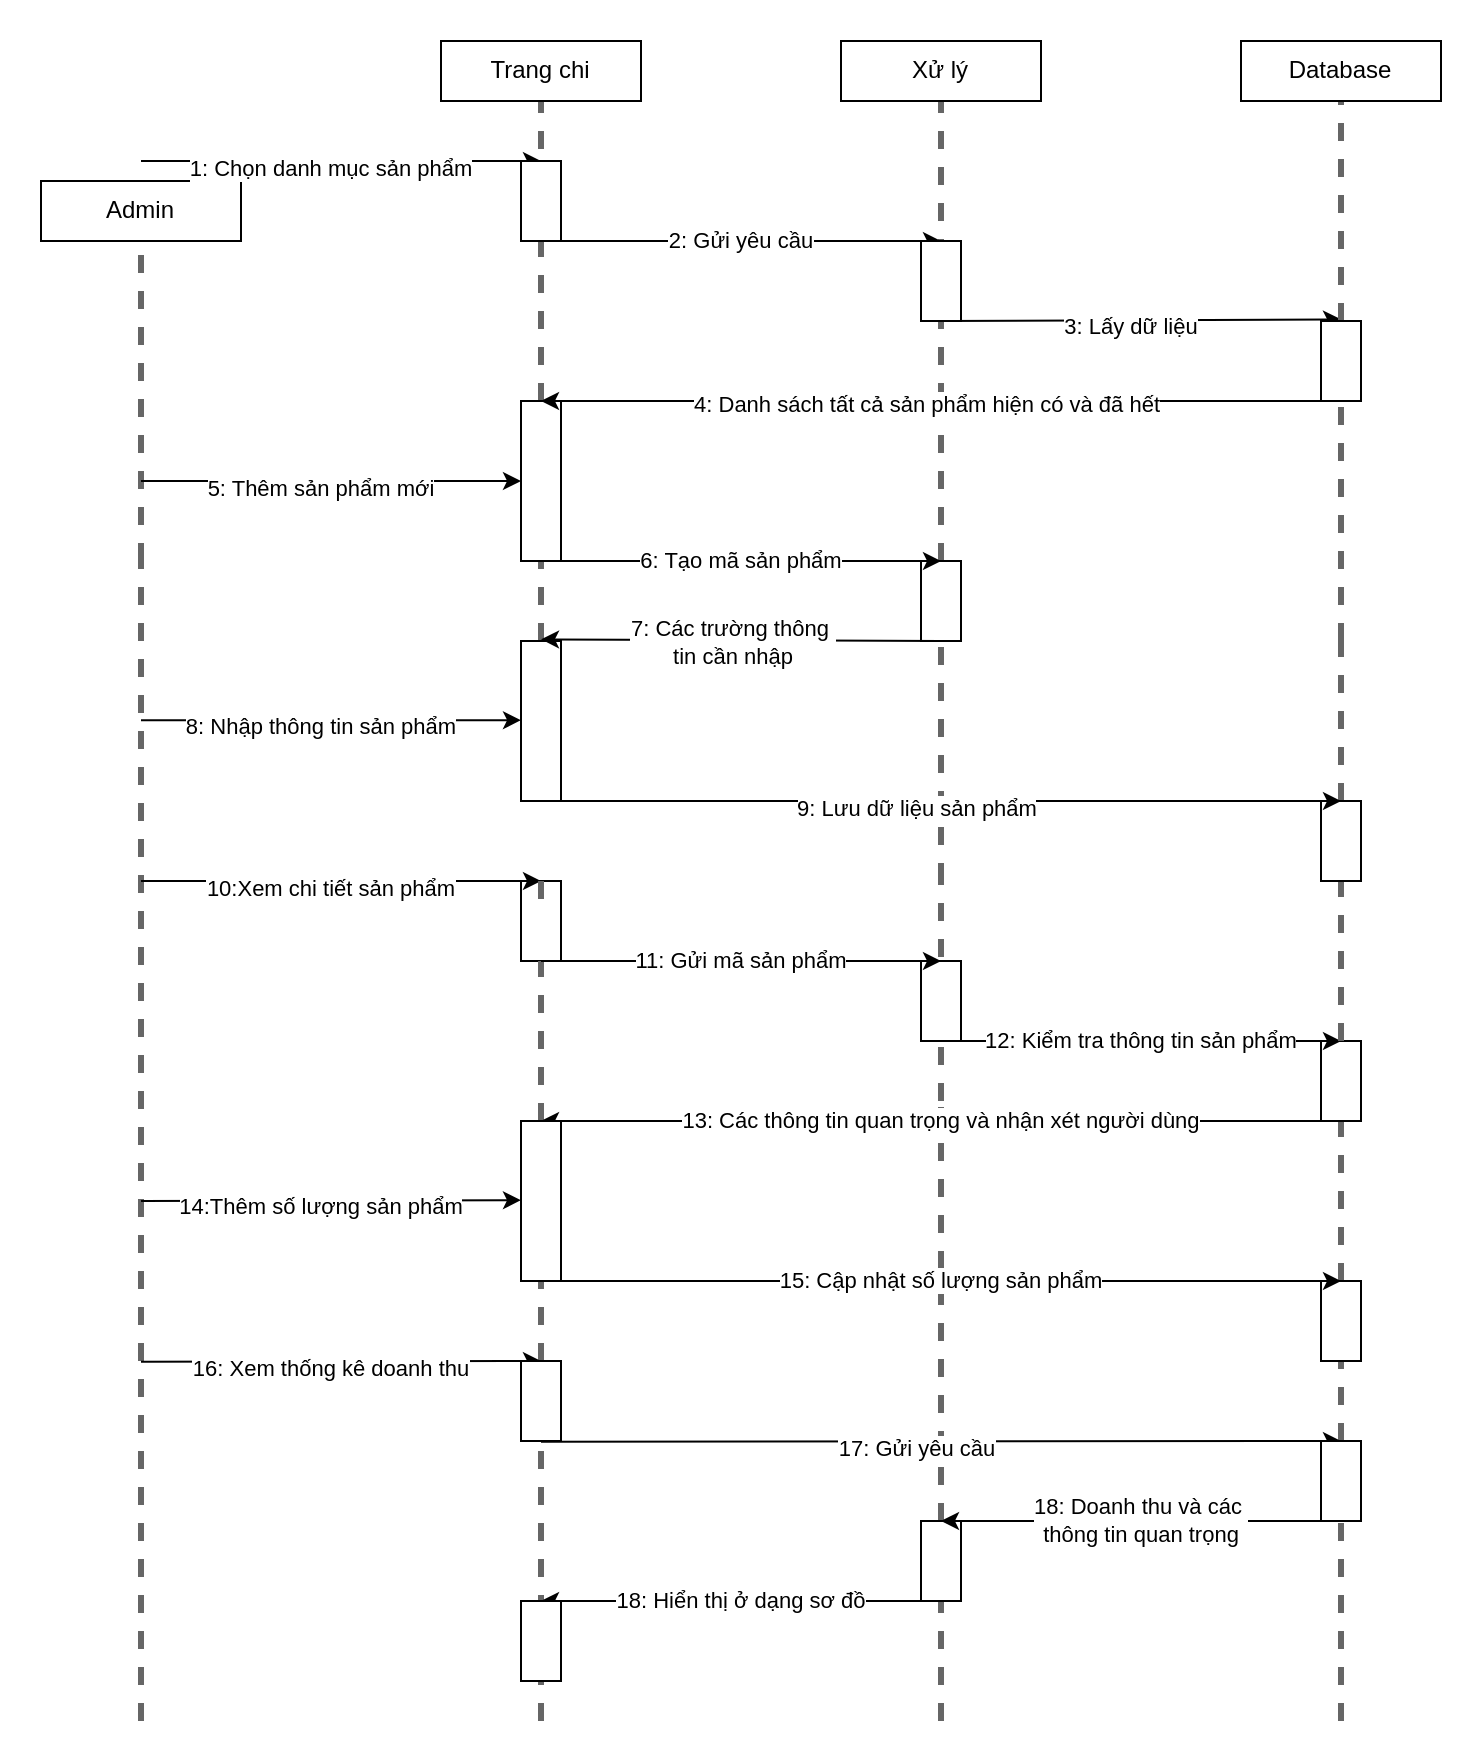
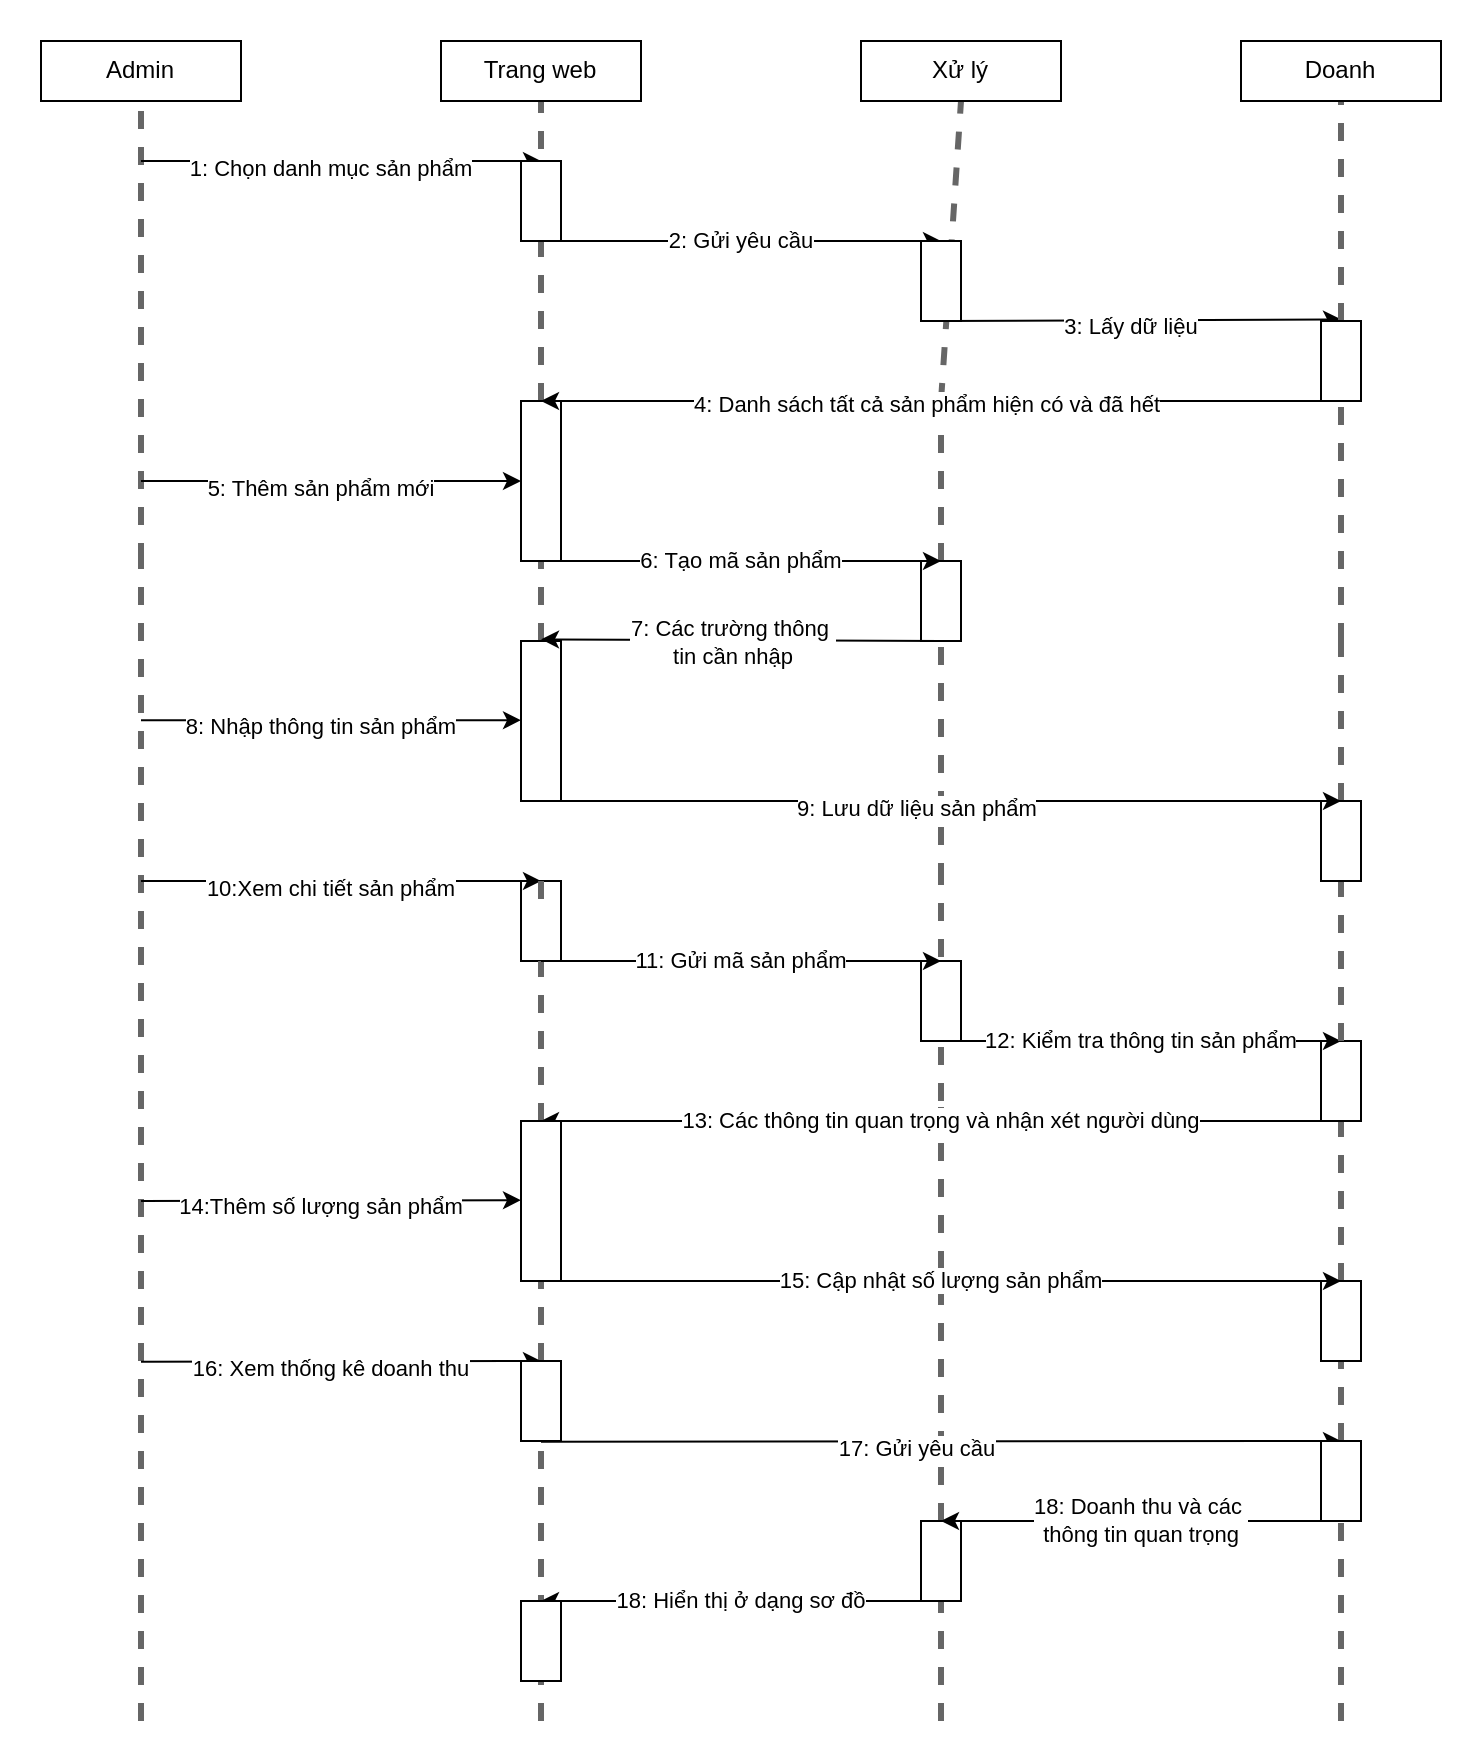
(541, 71) -> (541, 71)
(941, 71) -> (961, 71)
(1341, 71) -> (1341, 71)
(141, 211) -> (141, 71)
